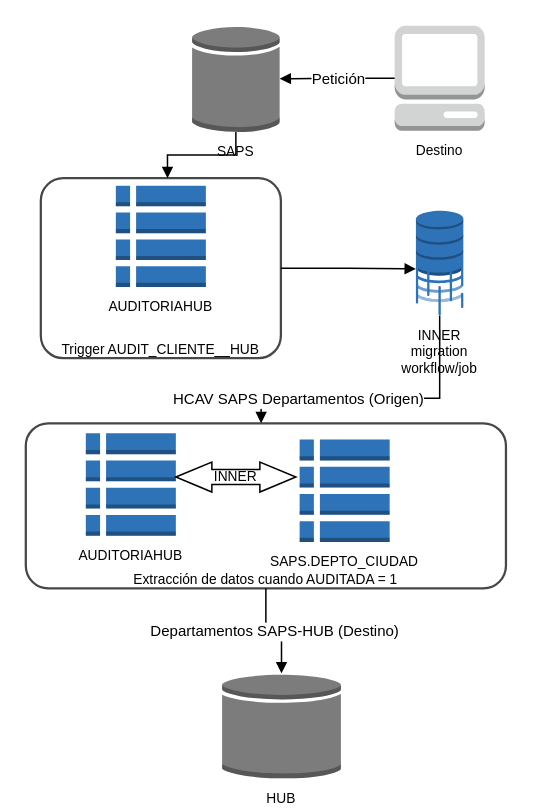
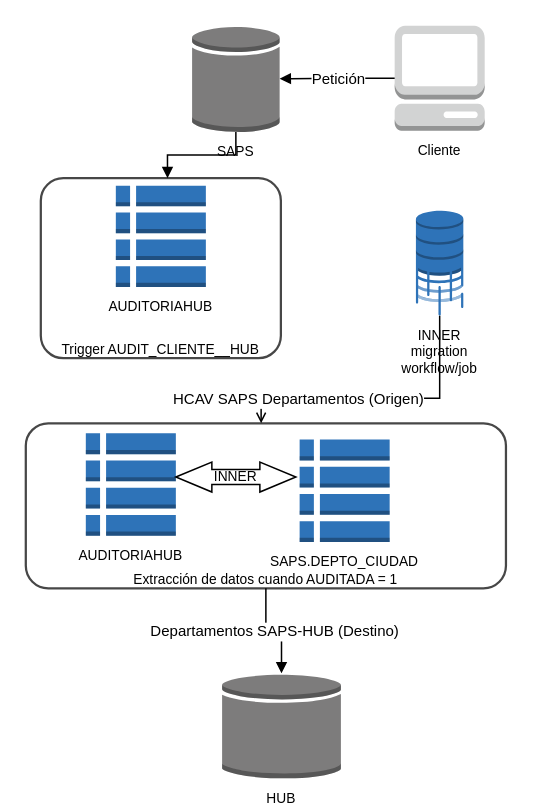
(439, 151) -> (439, 151)
(347, 268) -> none
(261, 411) -> (261, 414)
